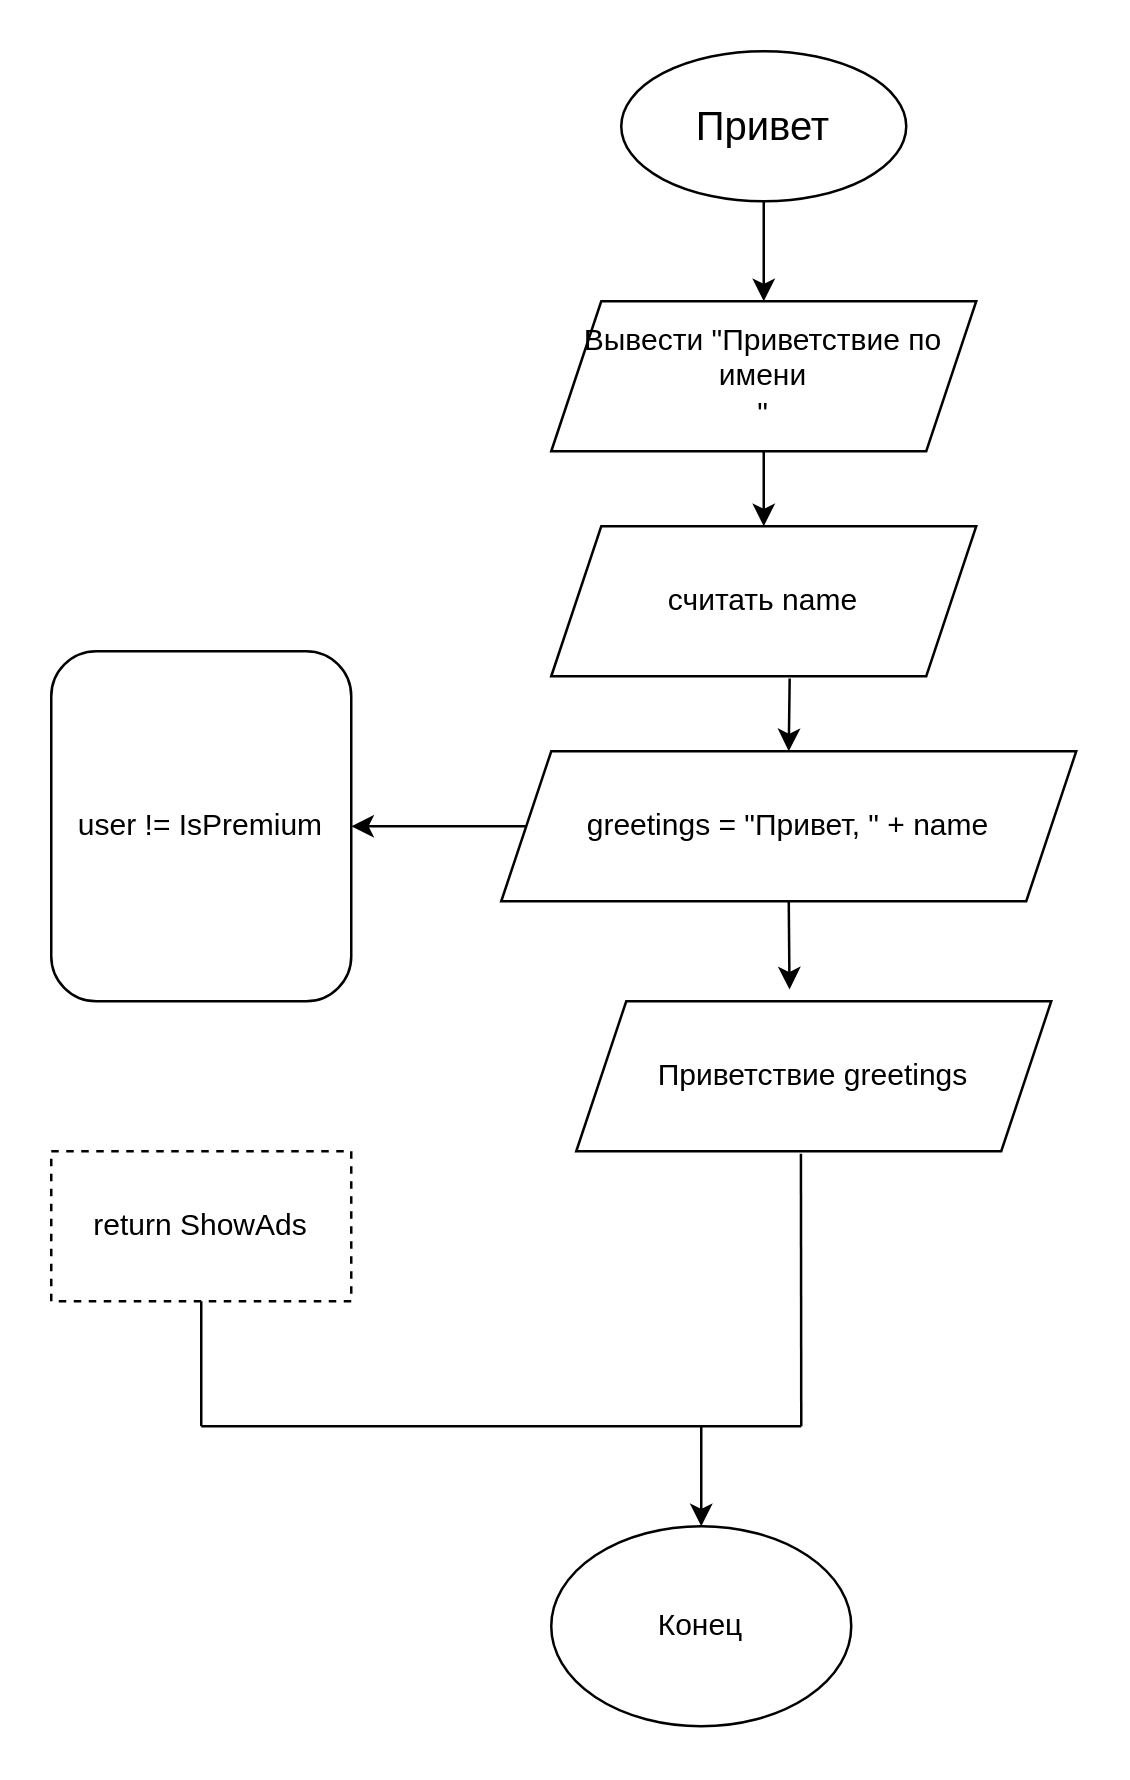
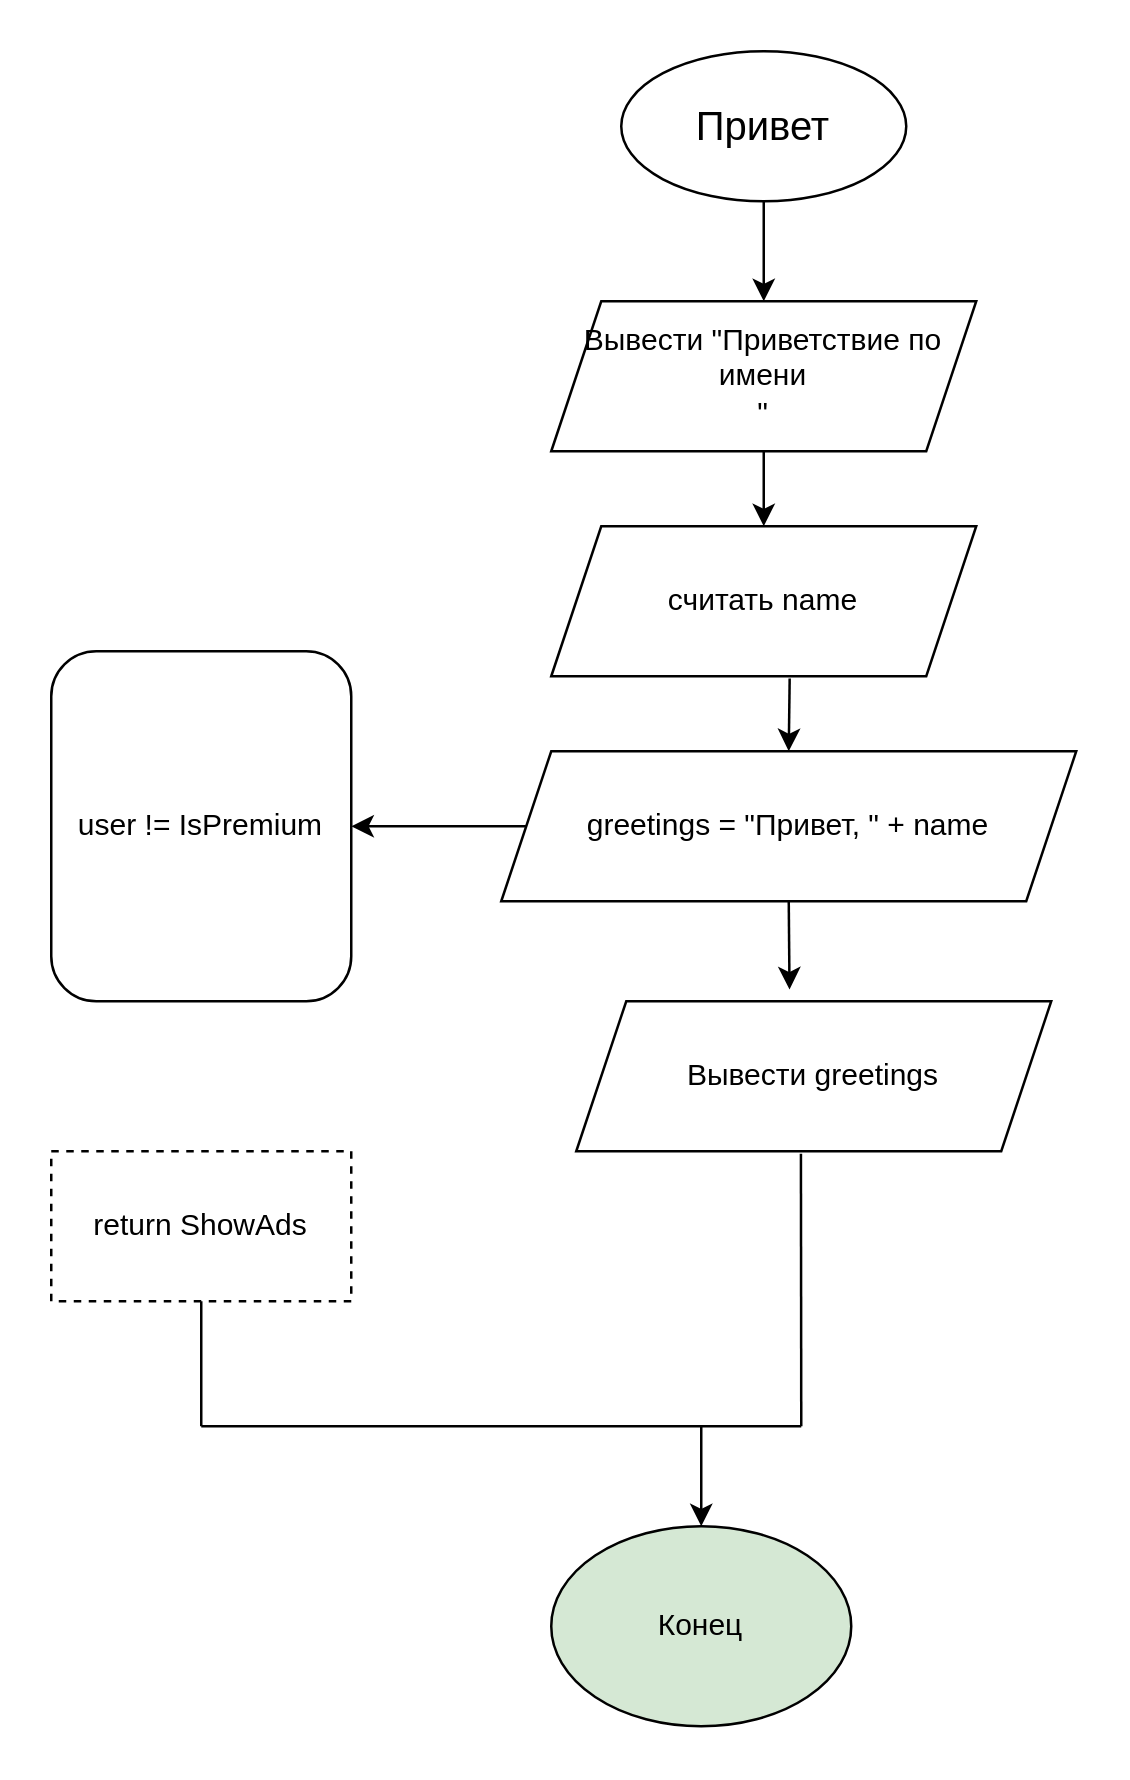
(814, 1076) -> (814, 1076)
(701, 1626) -> (701, 1626)
